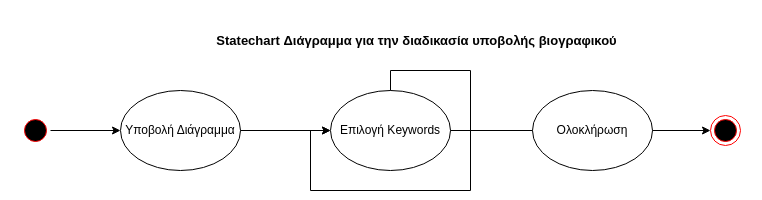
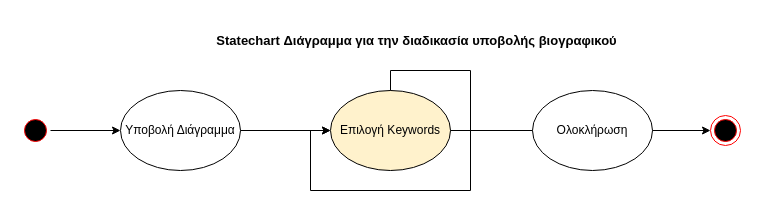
(391, 131) -> (391, 131)
